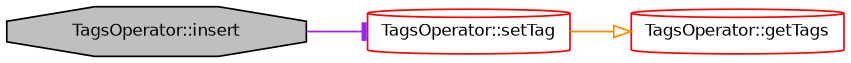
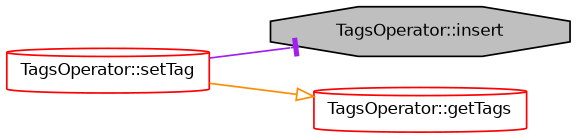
(333, 32) -> (250, 53)
